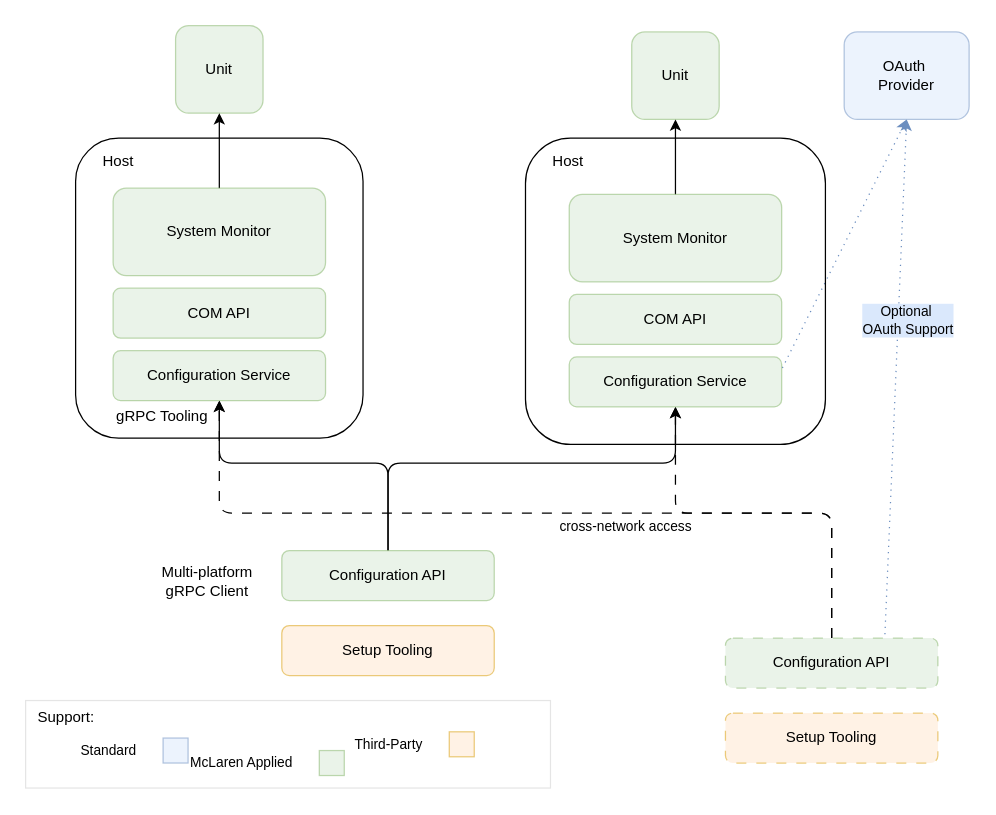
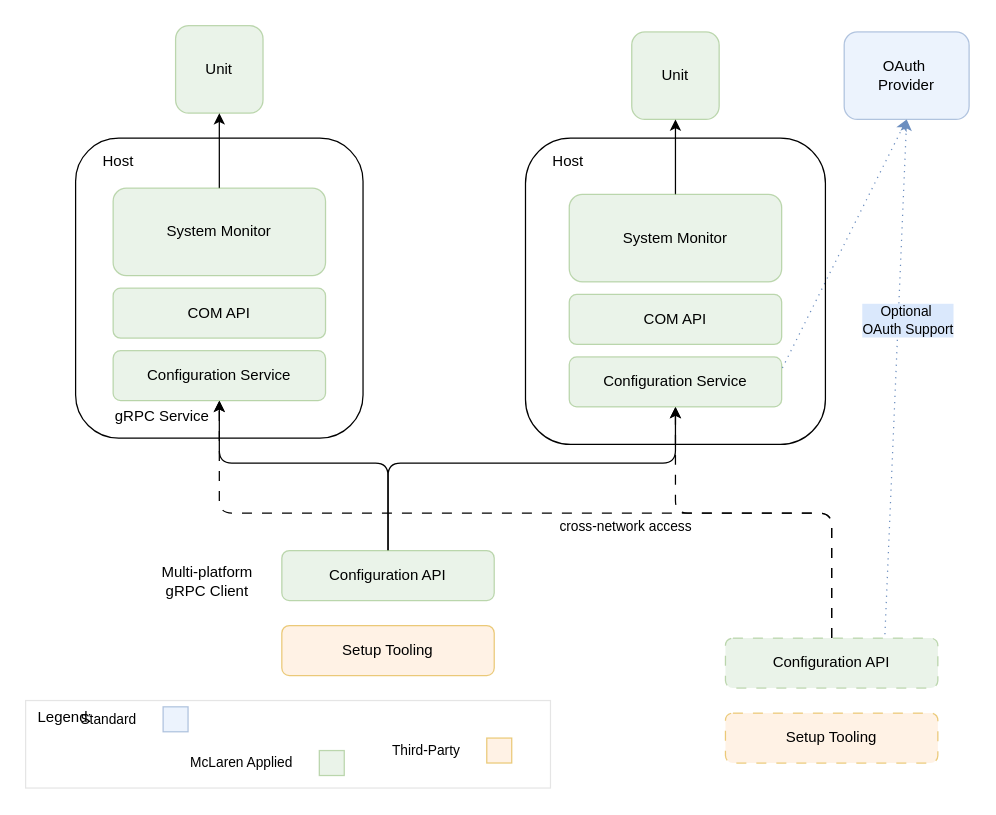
(163, 417) -> (163, 417)
(70, 718) -> (66, 718)
(462, 744) -> (499, 751)
(176, 751) -> (176, 719)
